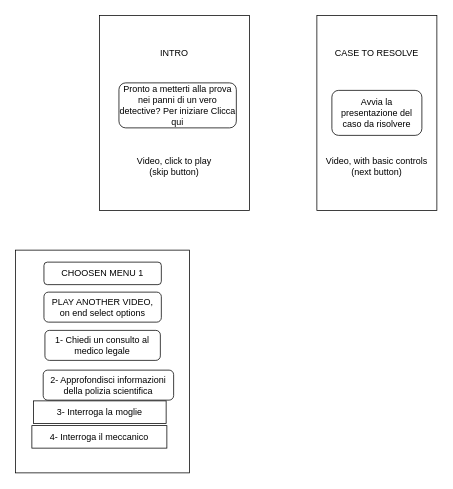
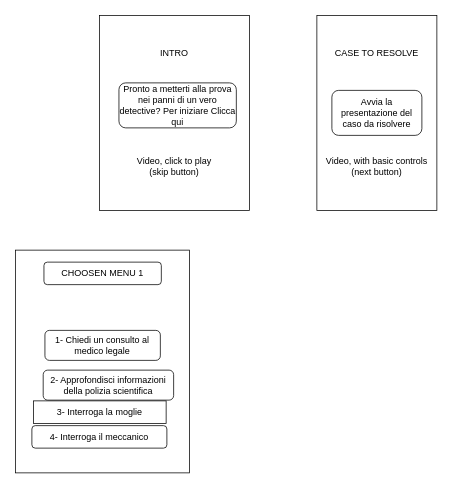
(103, 307) -> none
(99, 437) -> (99, 437)
